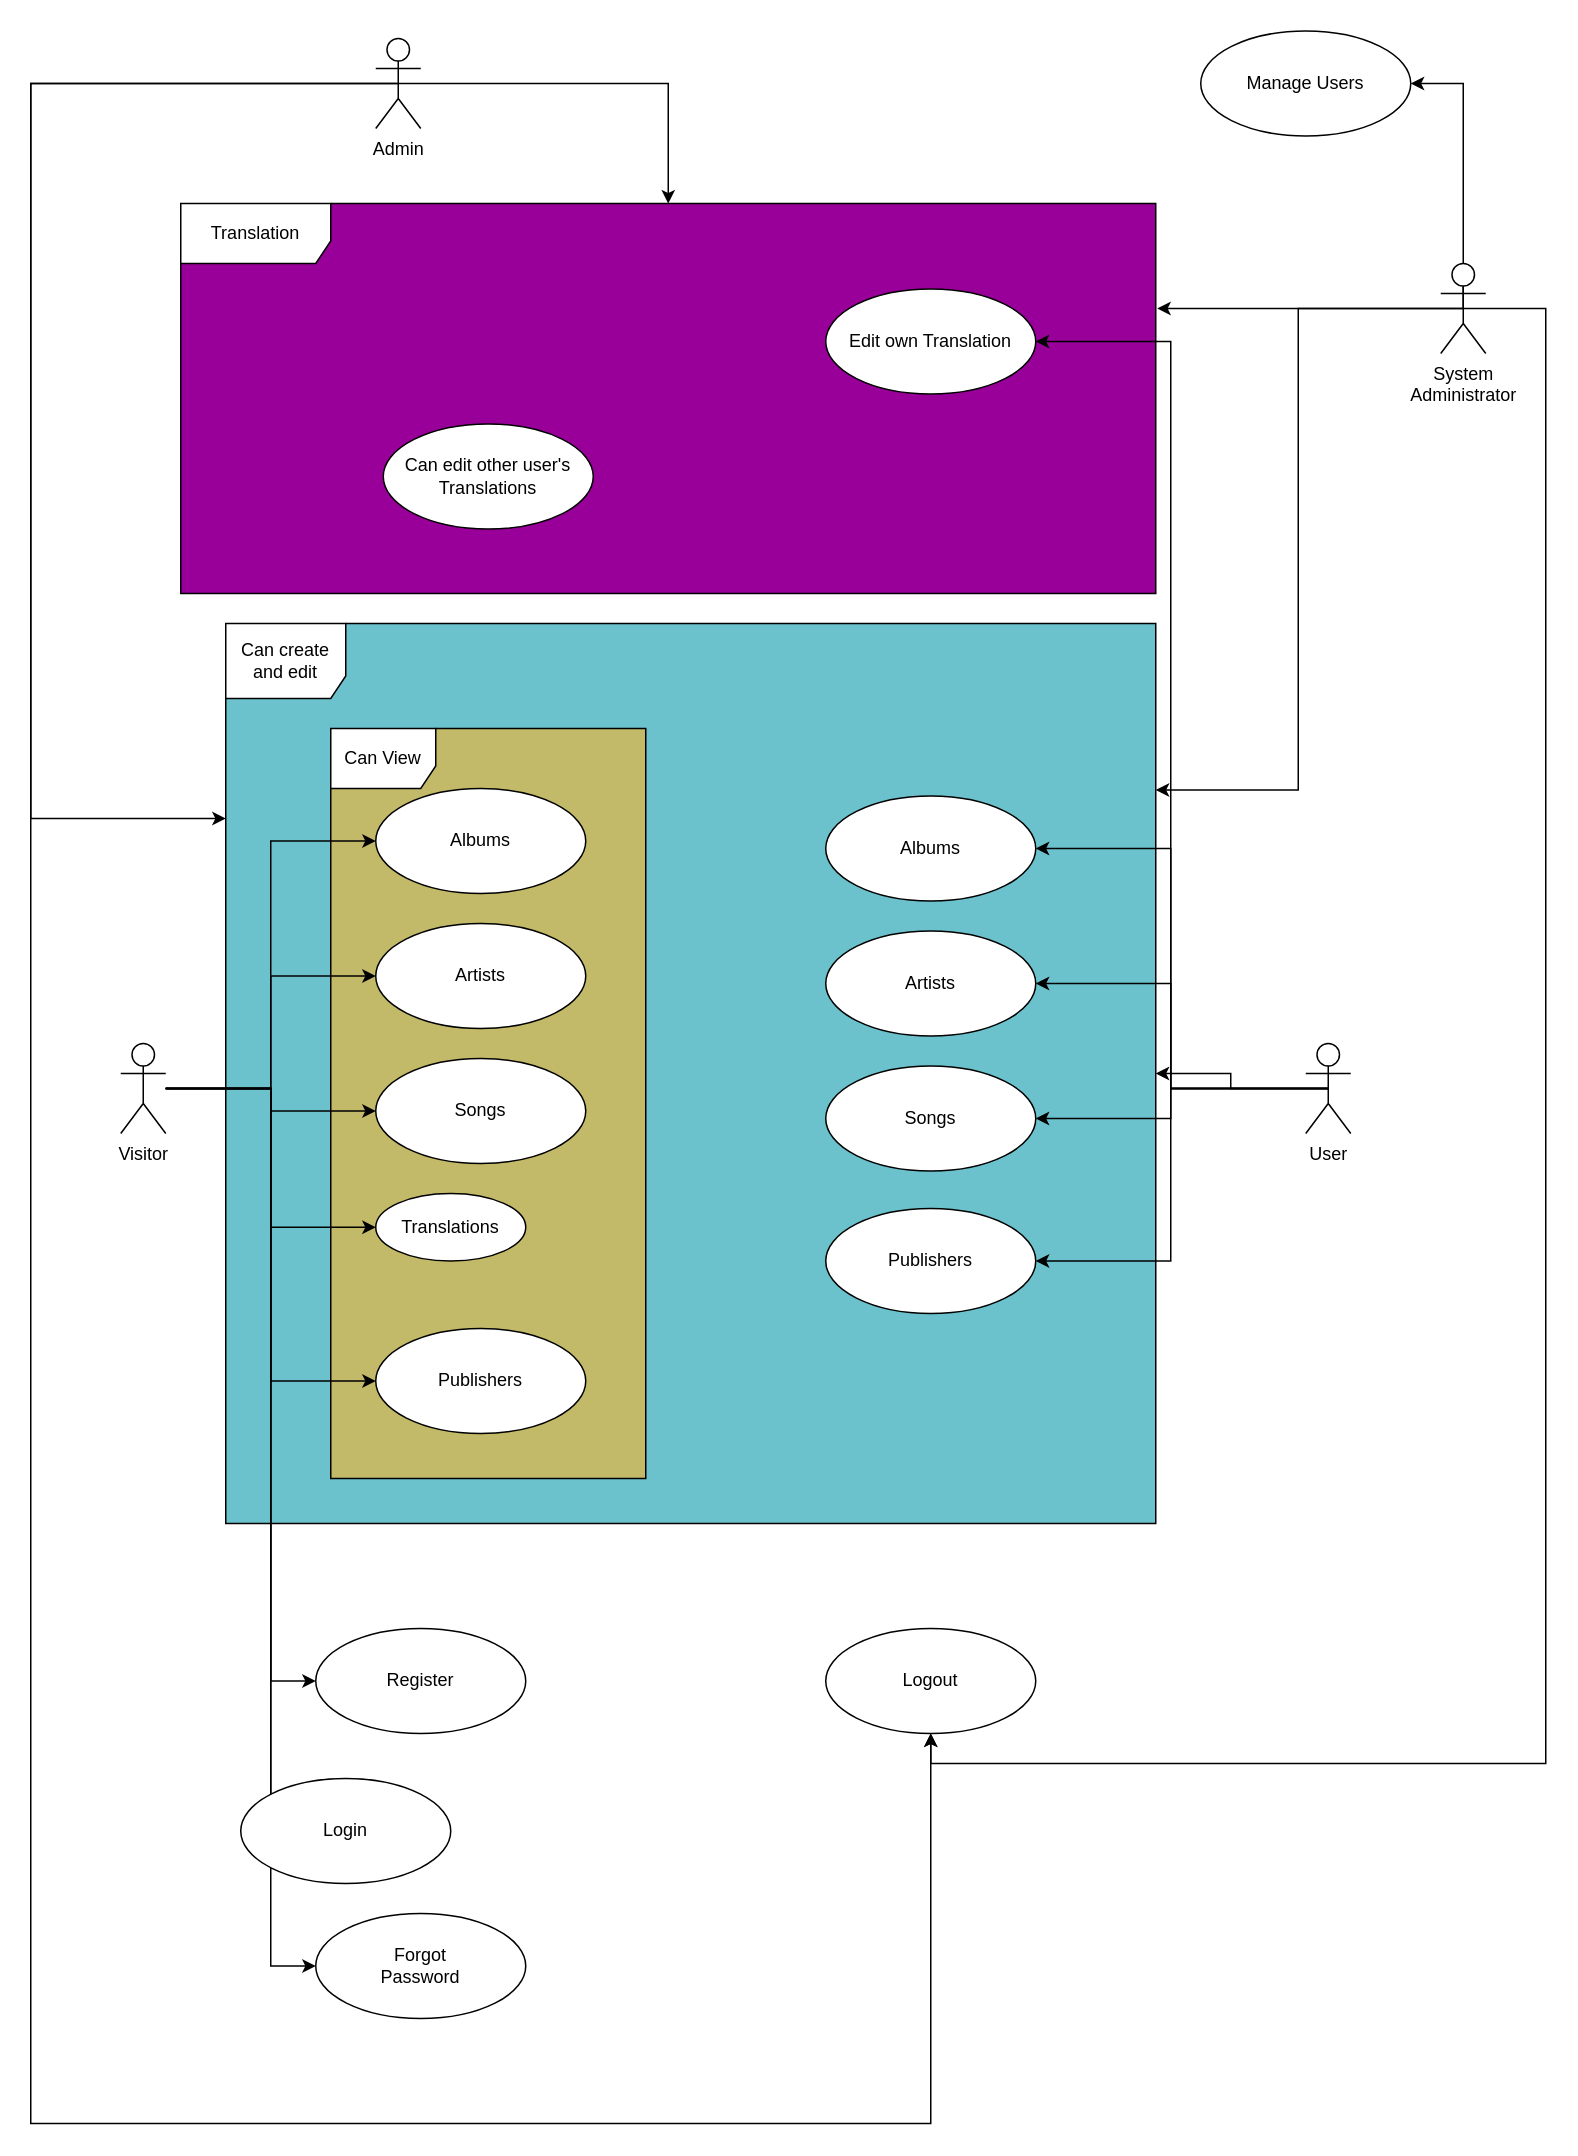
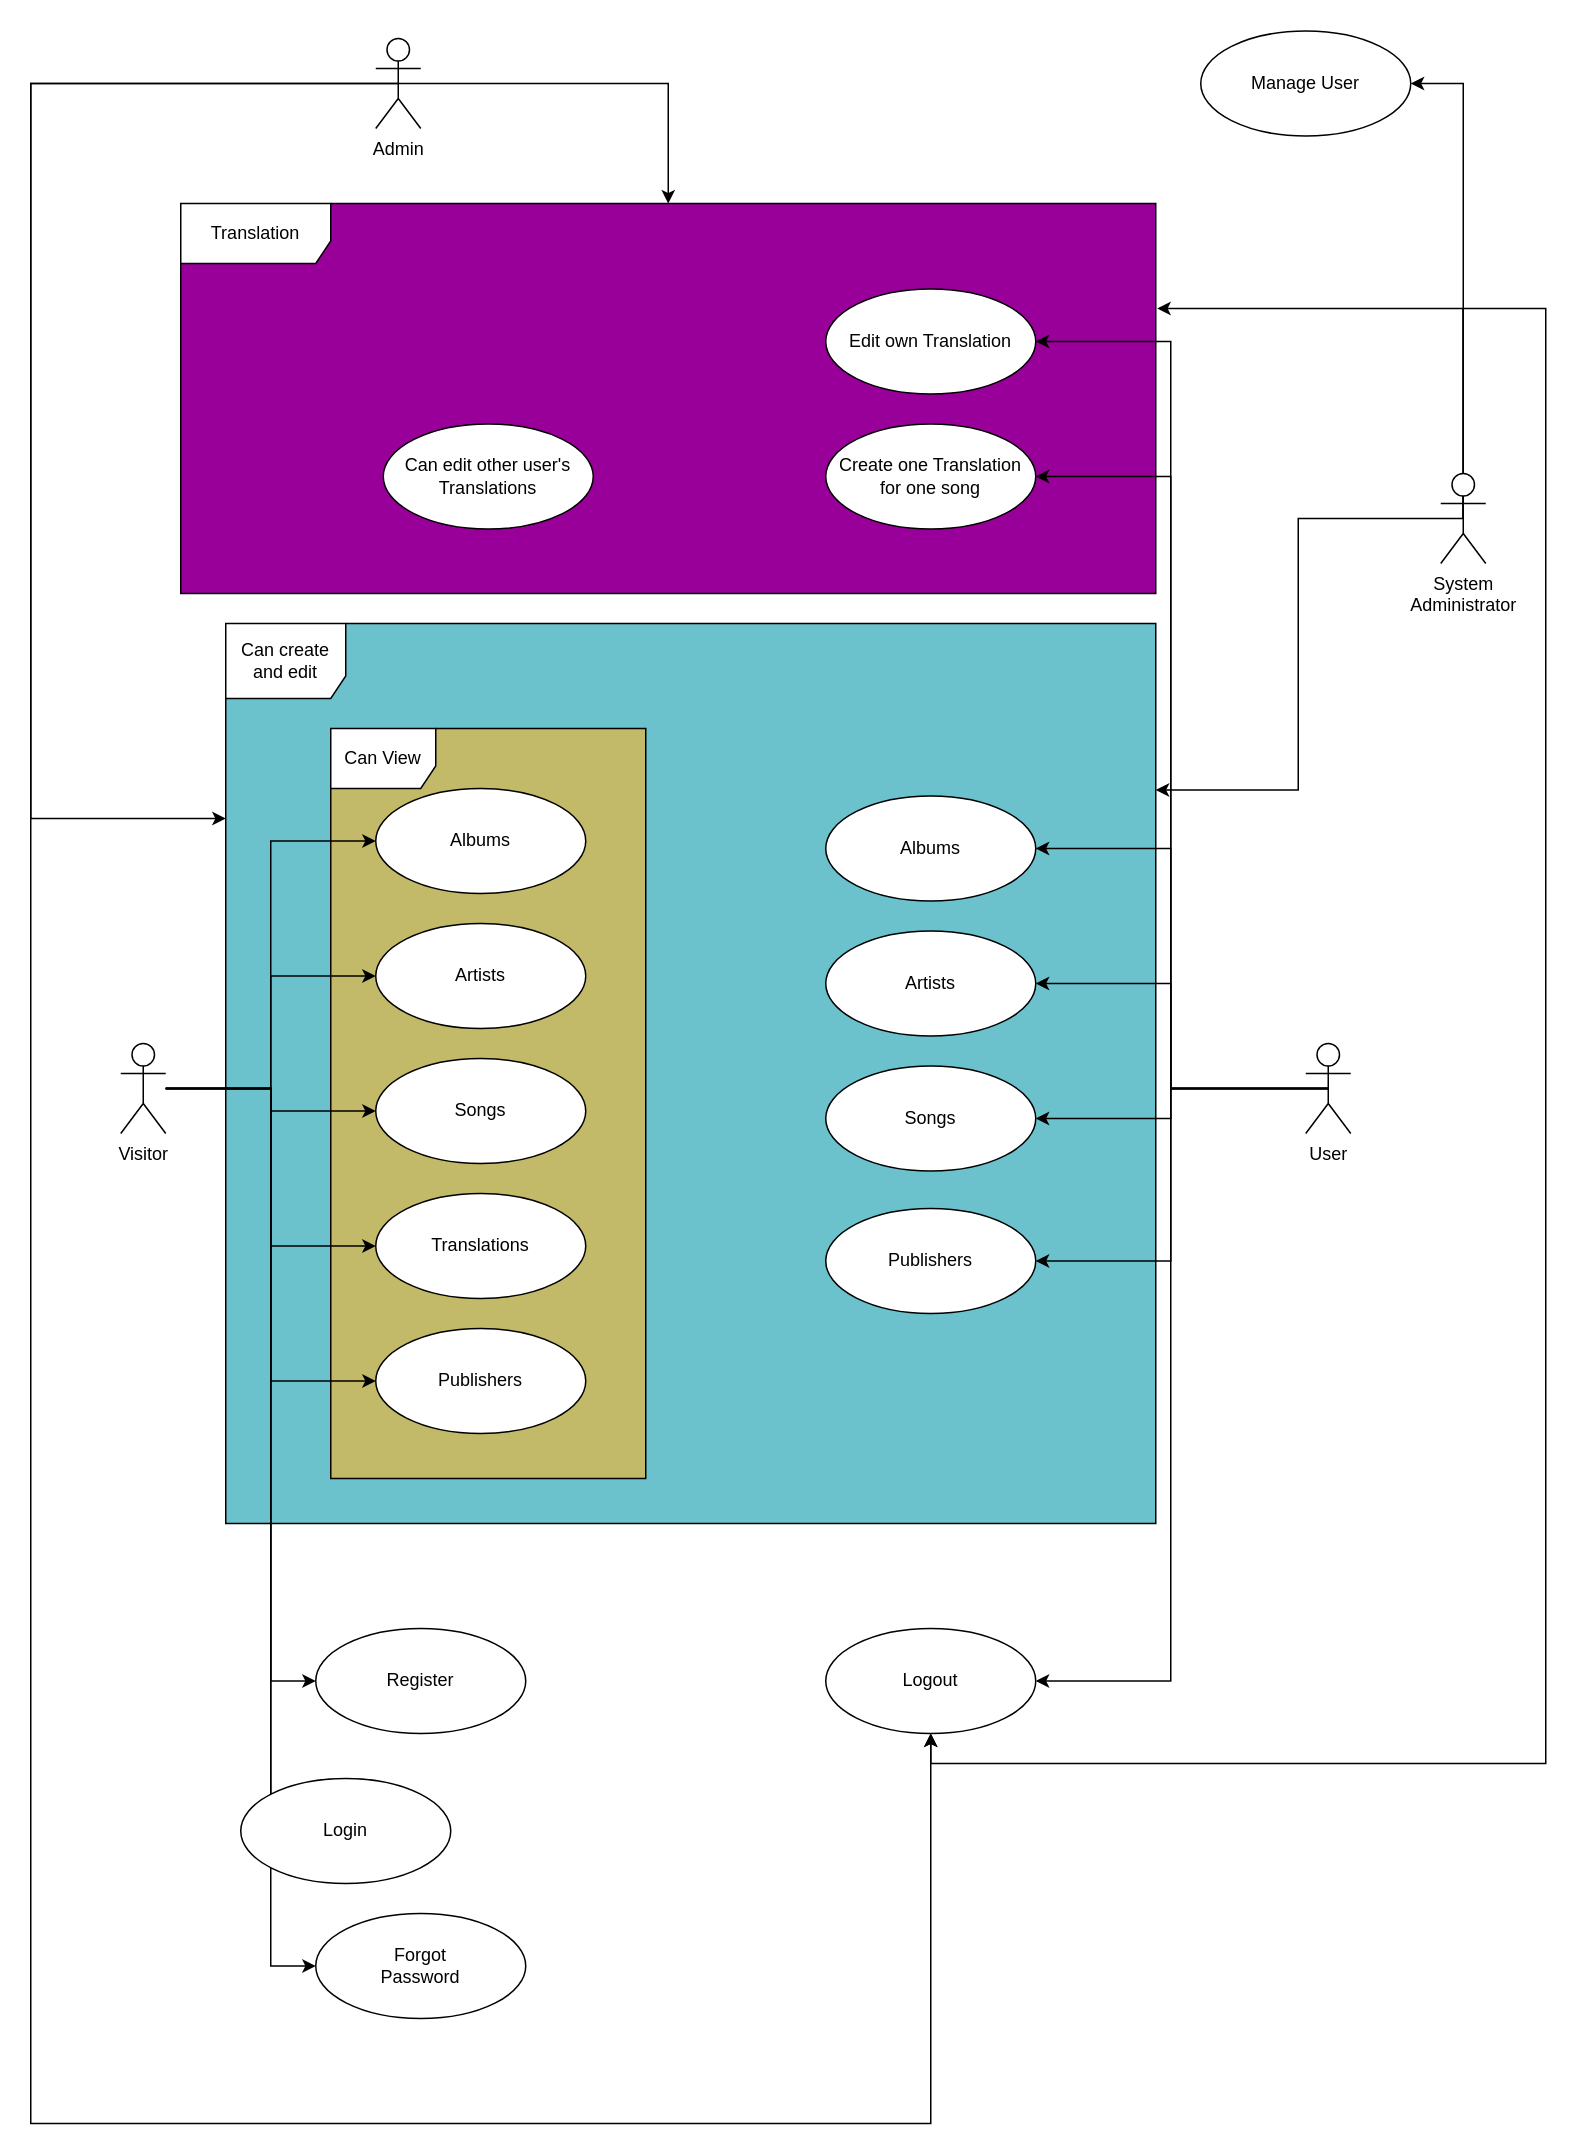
(1306, 83) -> (1306, 83)
(1463, 308) -> (1463, 518)
none -> (931, 476)
none -> (1107, 476)
(1205, 1073) -> (1171, 1534)
(451, 1227) -> (481, 1246)
